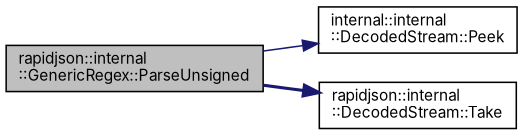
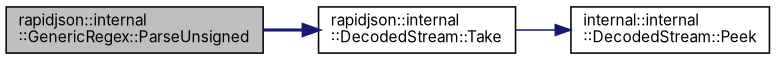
(283, 48) -> (535, 30)
